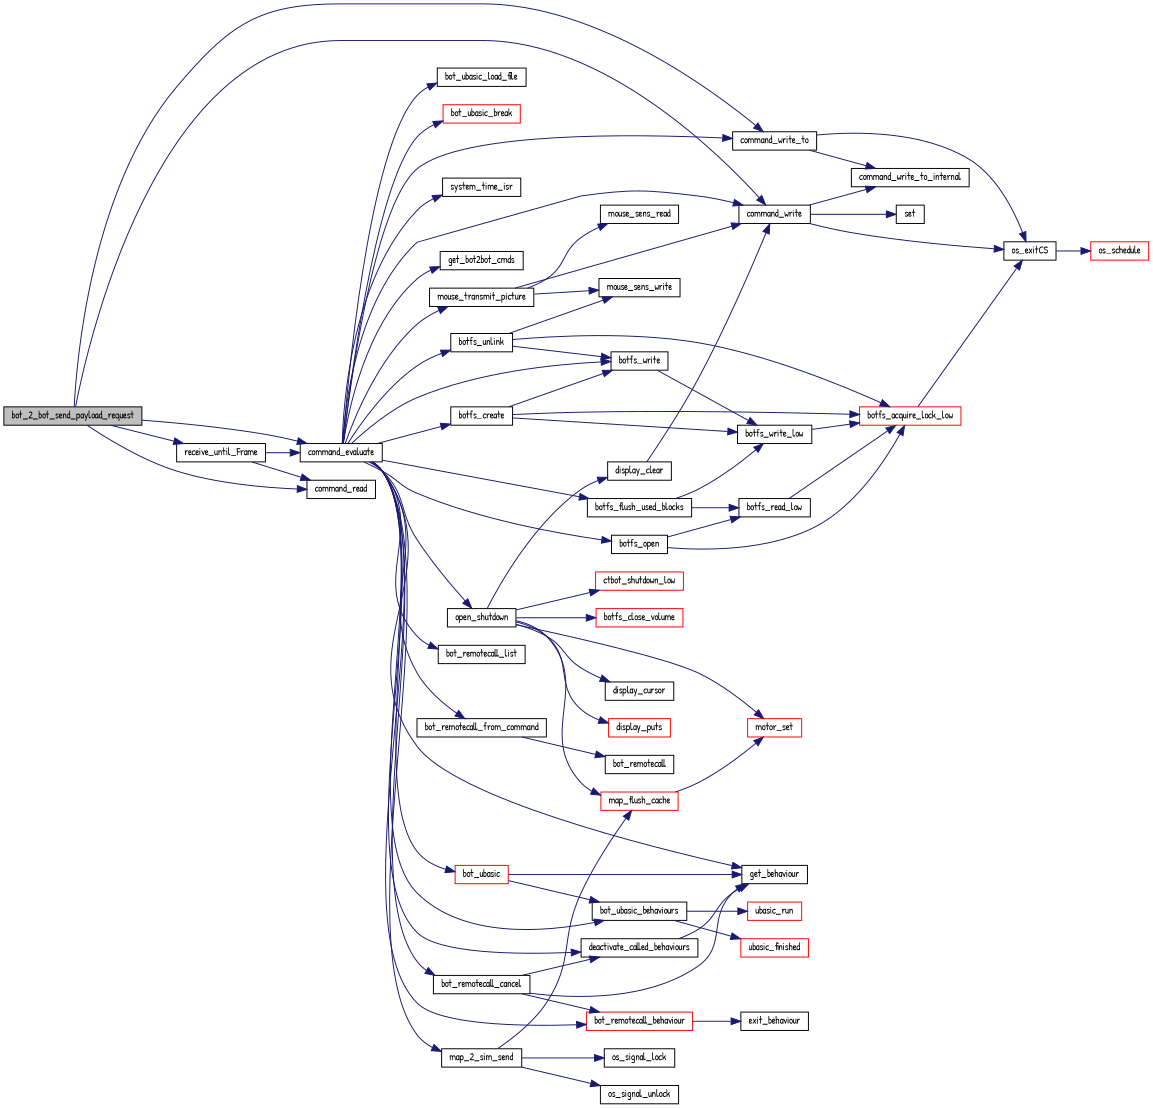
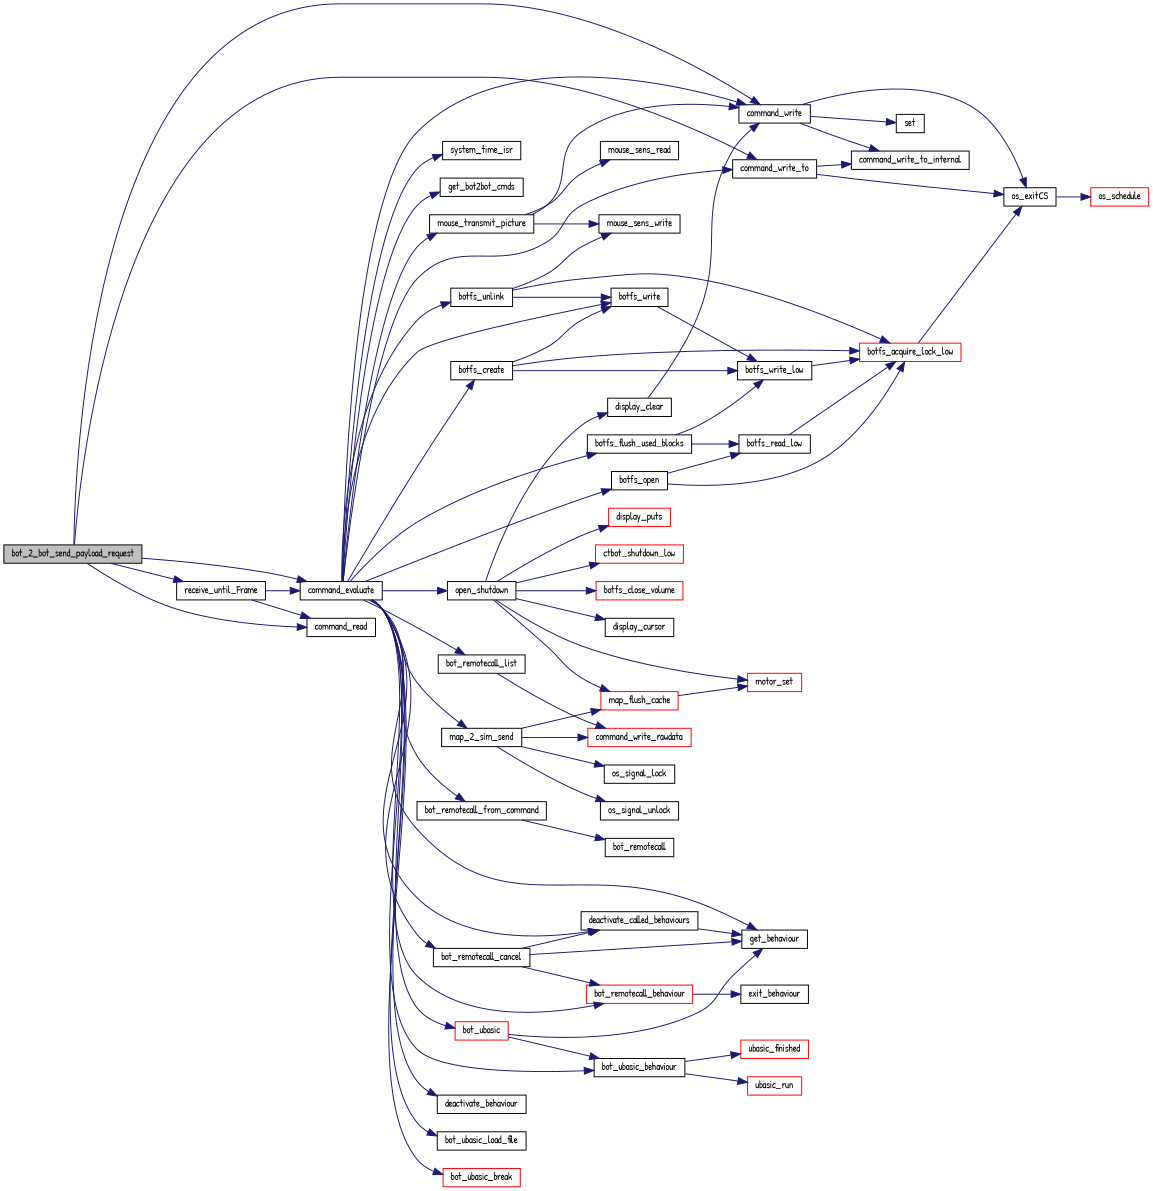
none -> (639, 737)
(639, 911) -> (639, 1068)
none -> (482, 1104)
